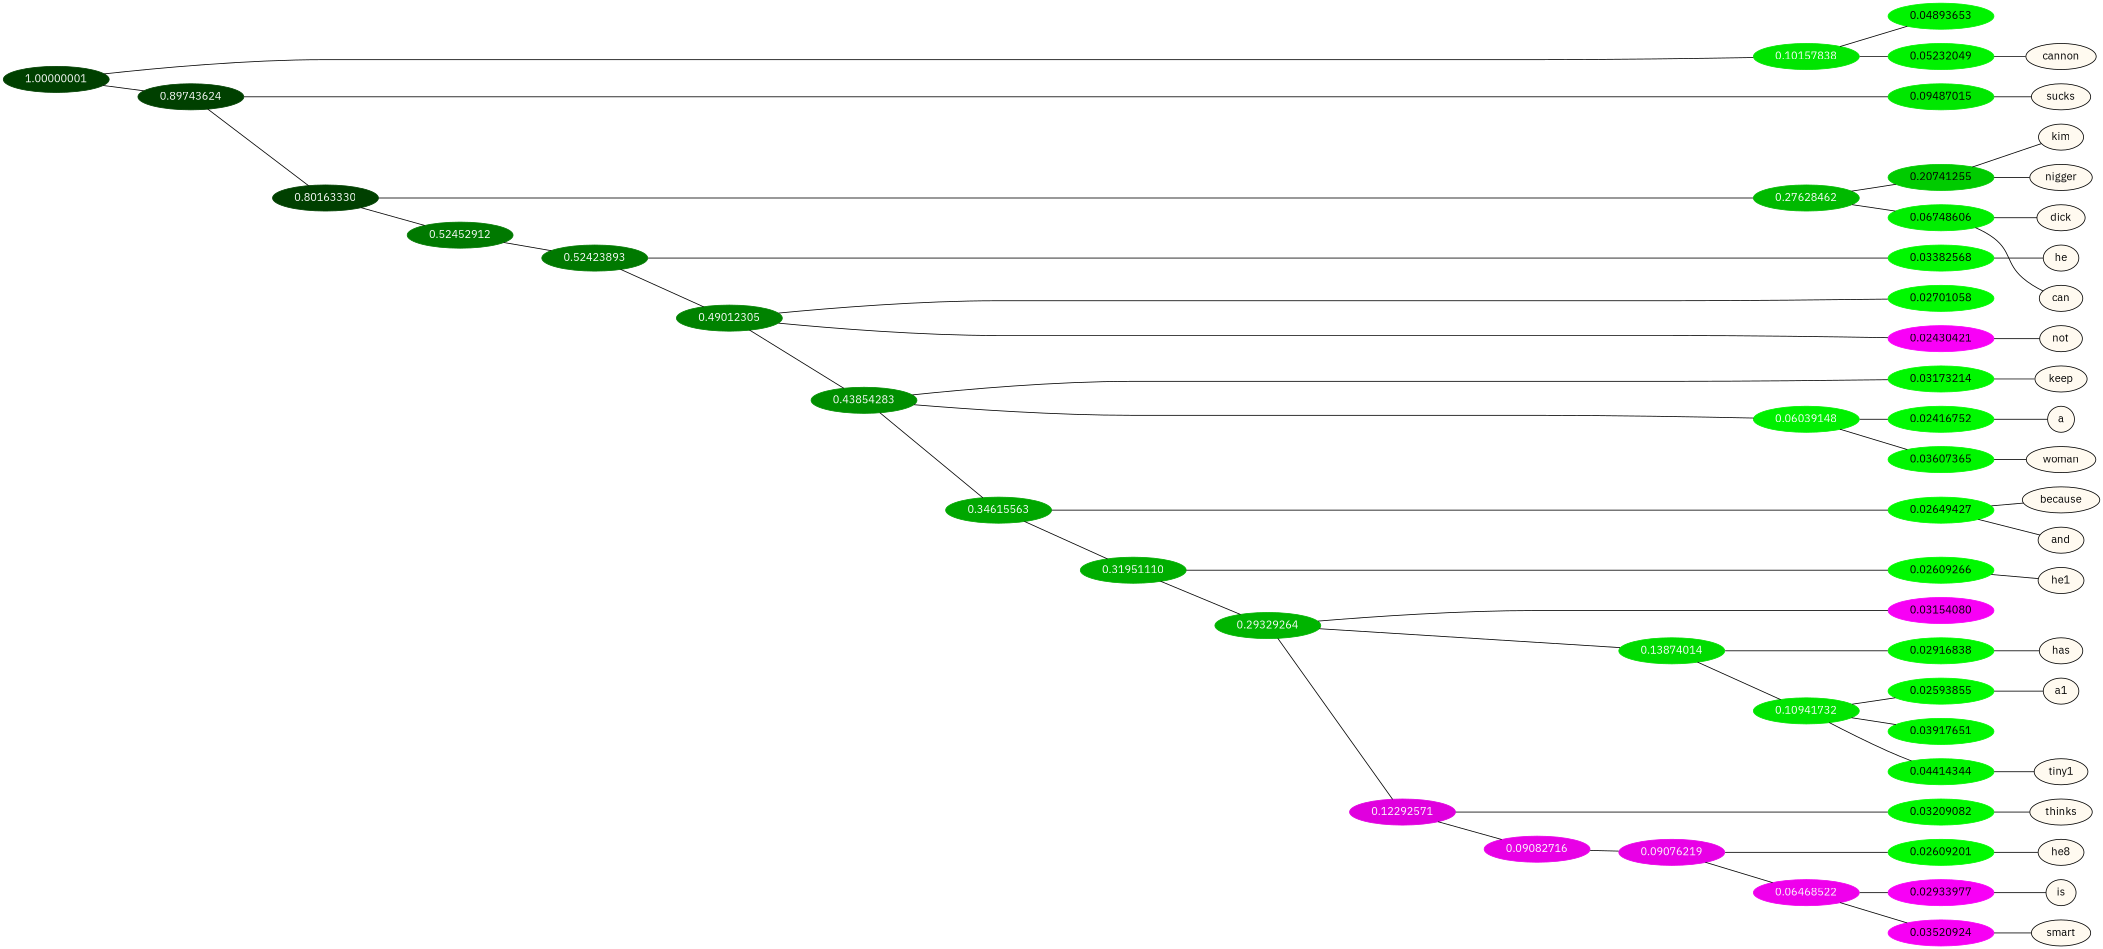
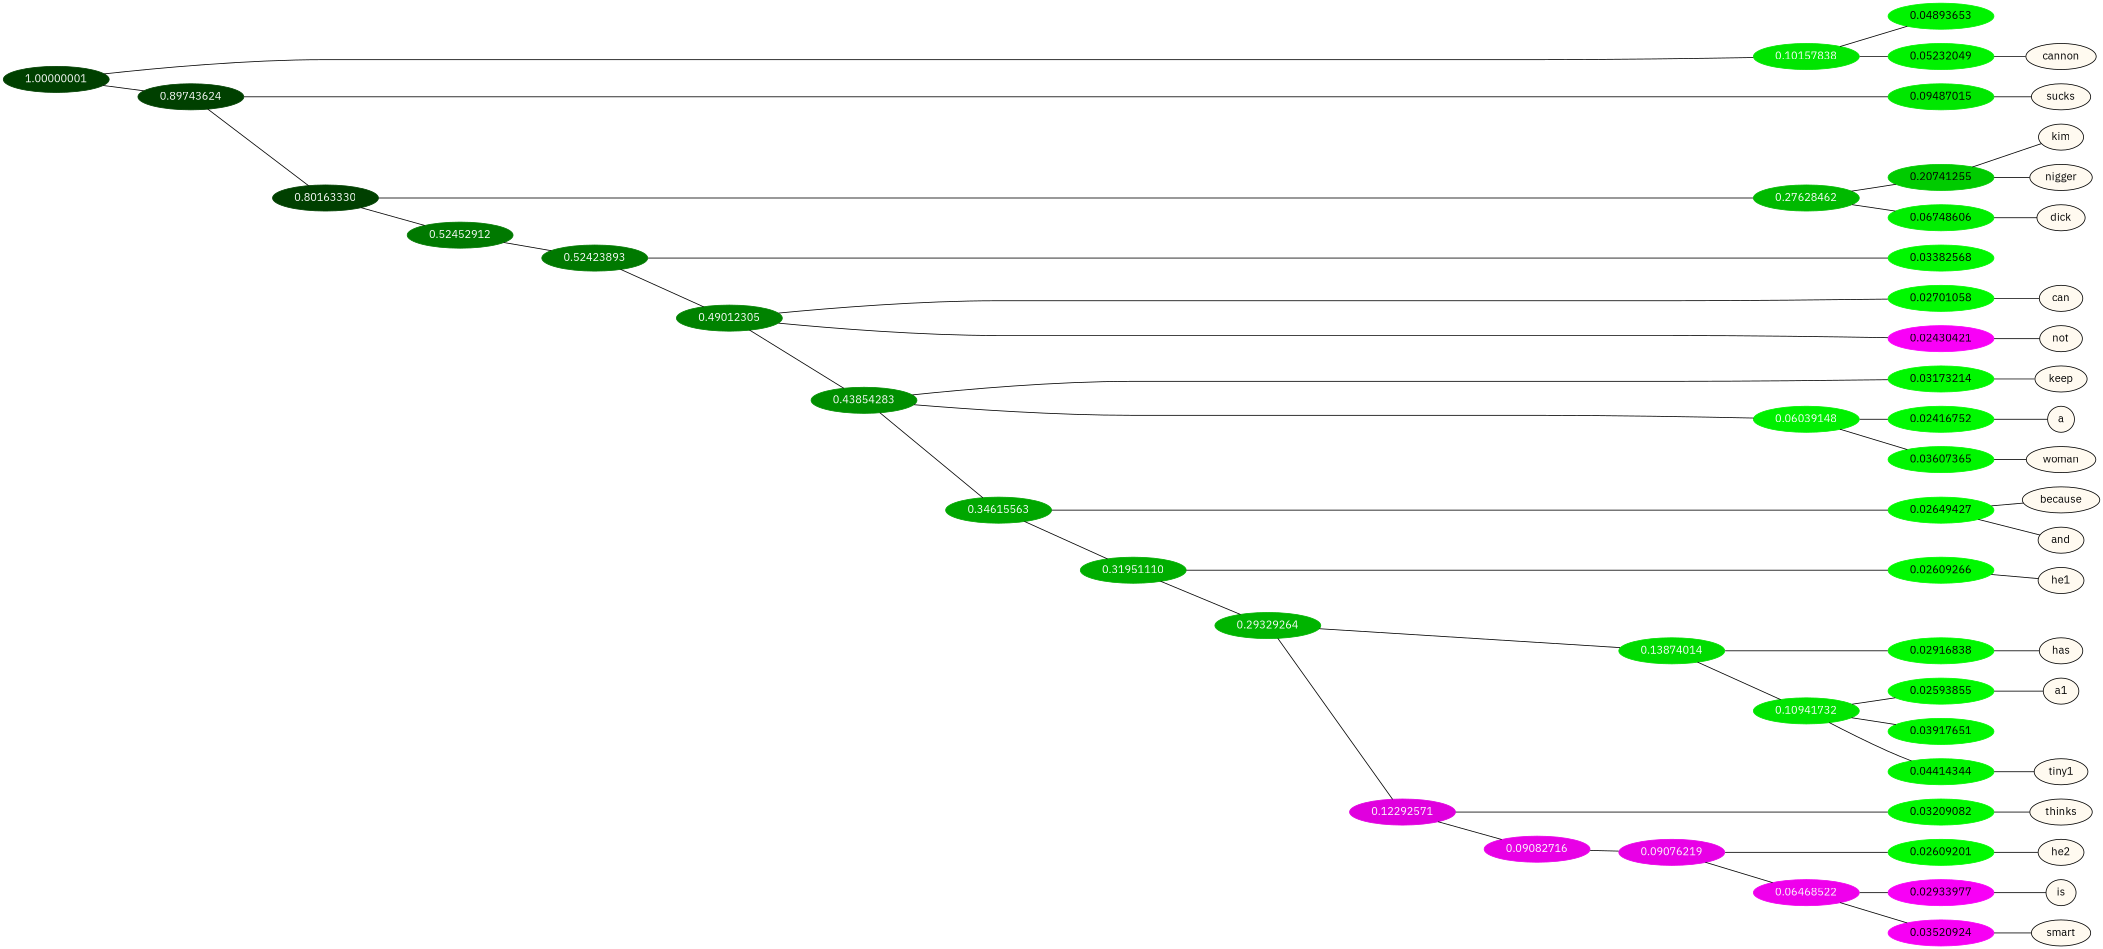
(2061, 258) -> none
(2011, 263) -> (2017, 298)
(1941, 610) -> none
(2061, 852) -> (2061, 852)
